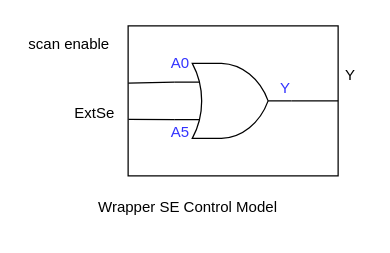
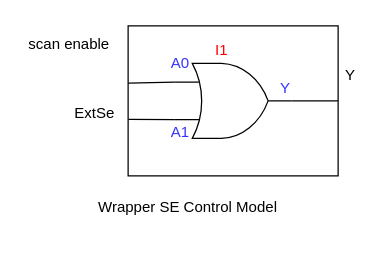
none -> (221, 51)
(181, 132) -> (181, 132)
